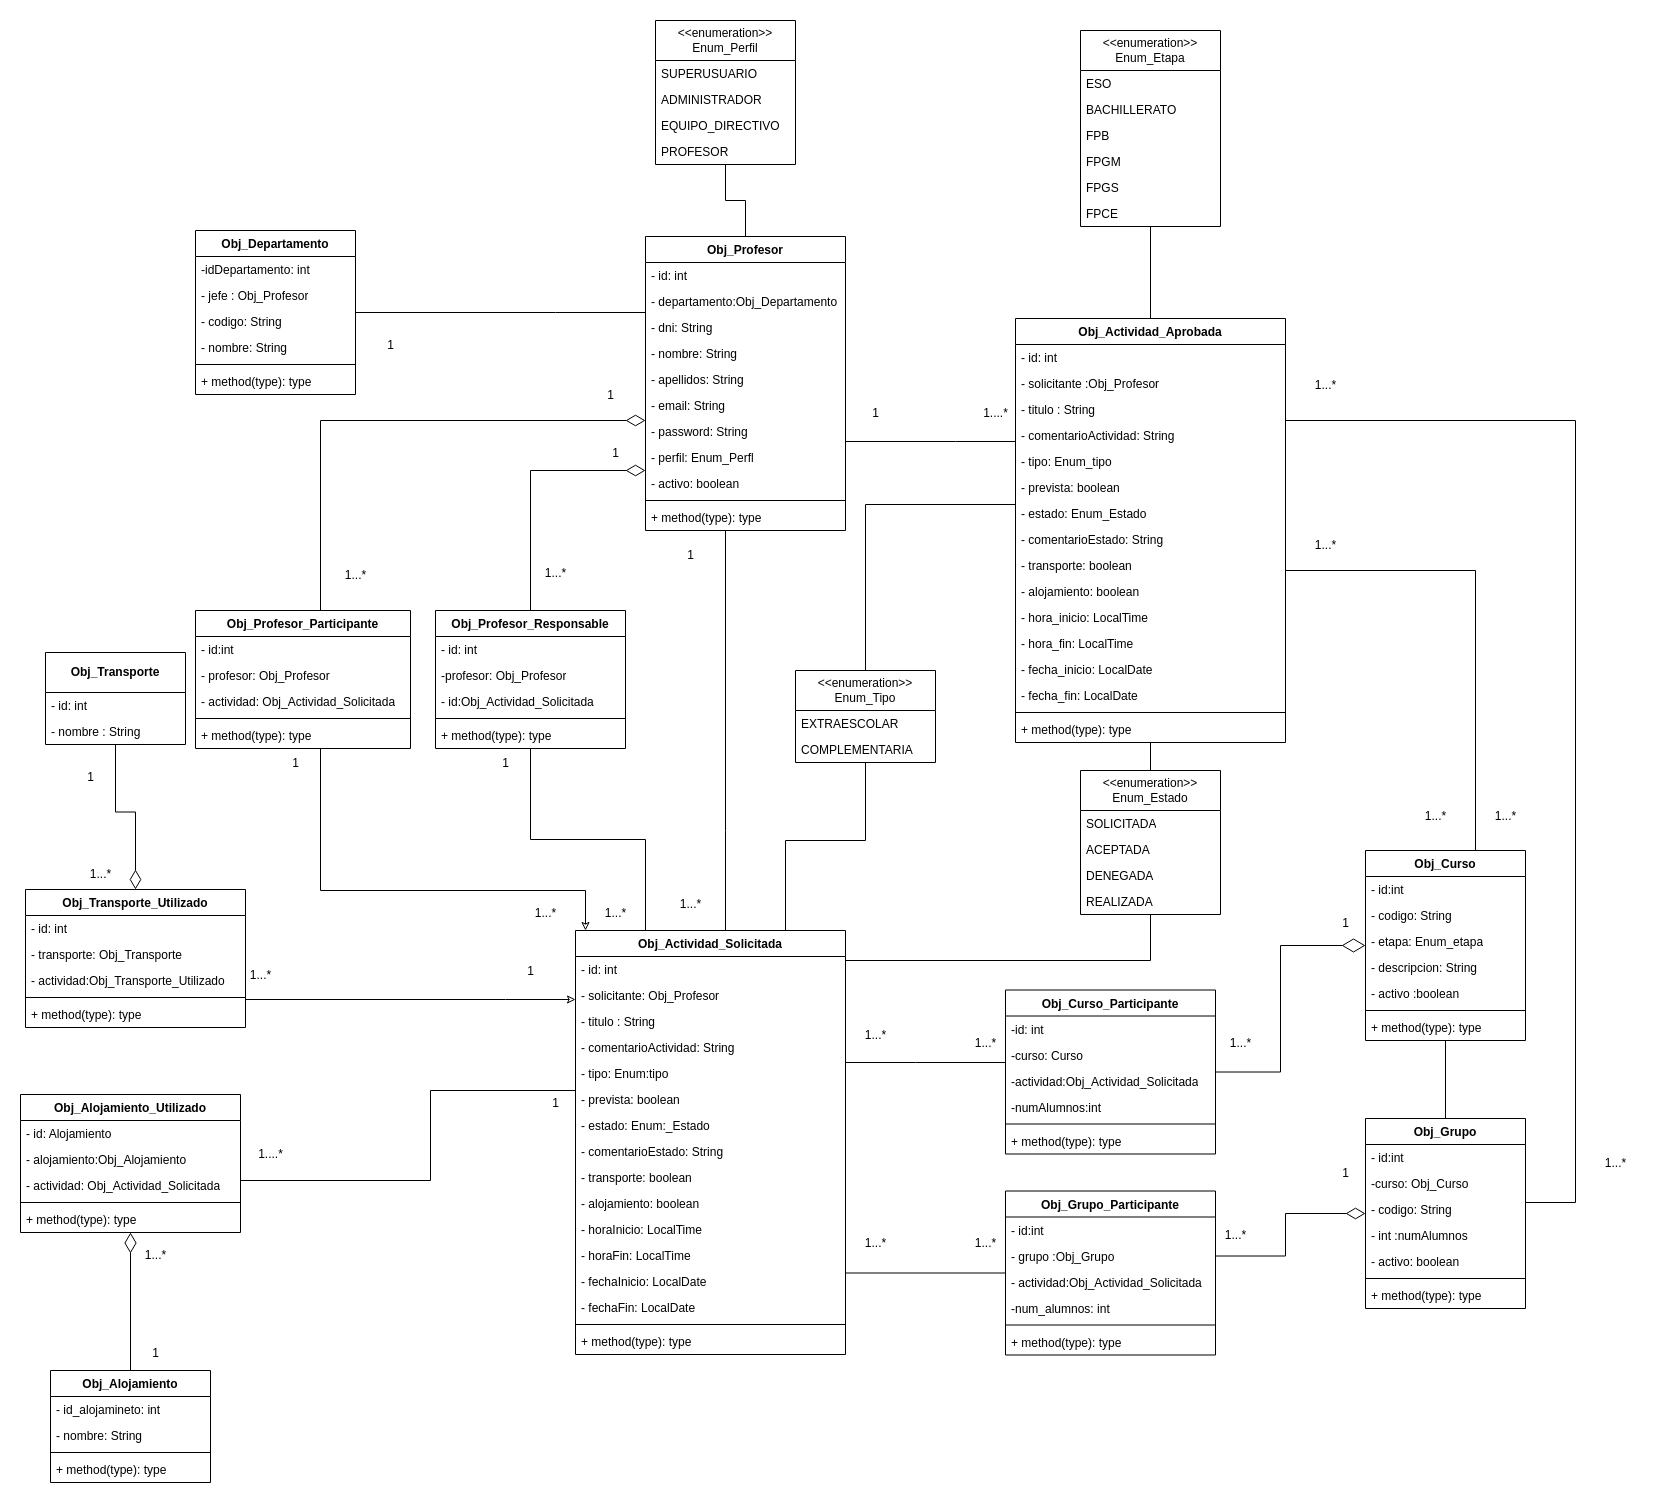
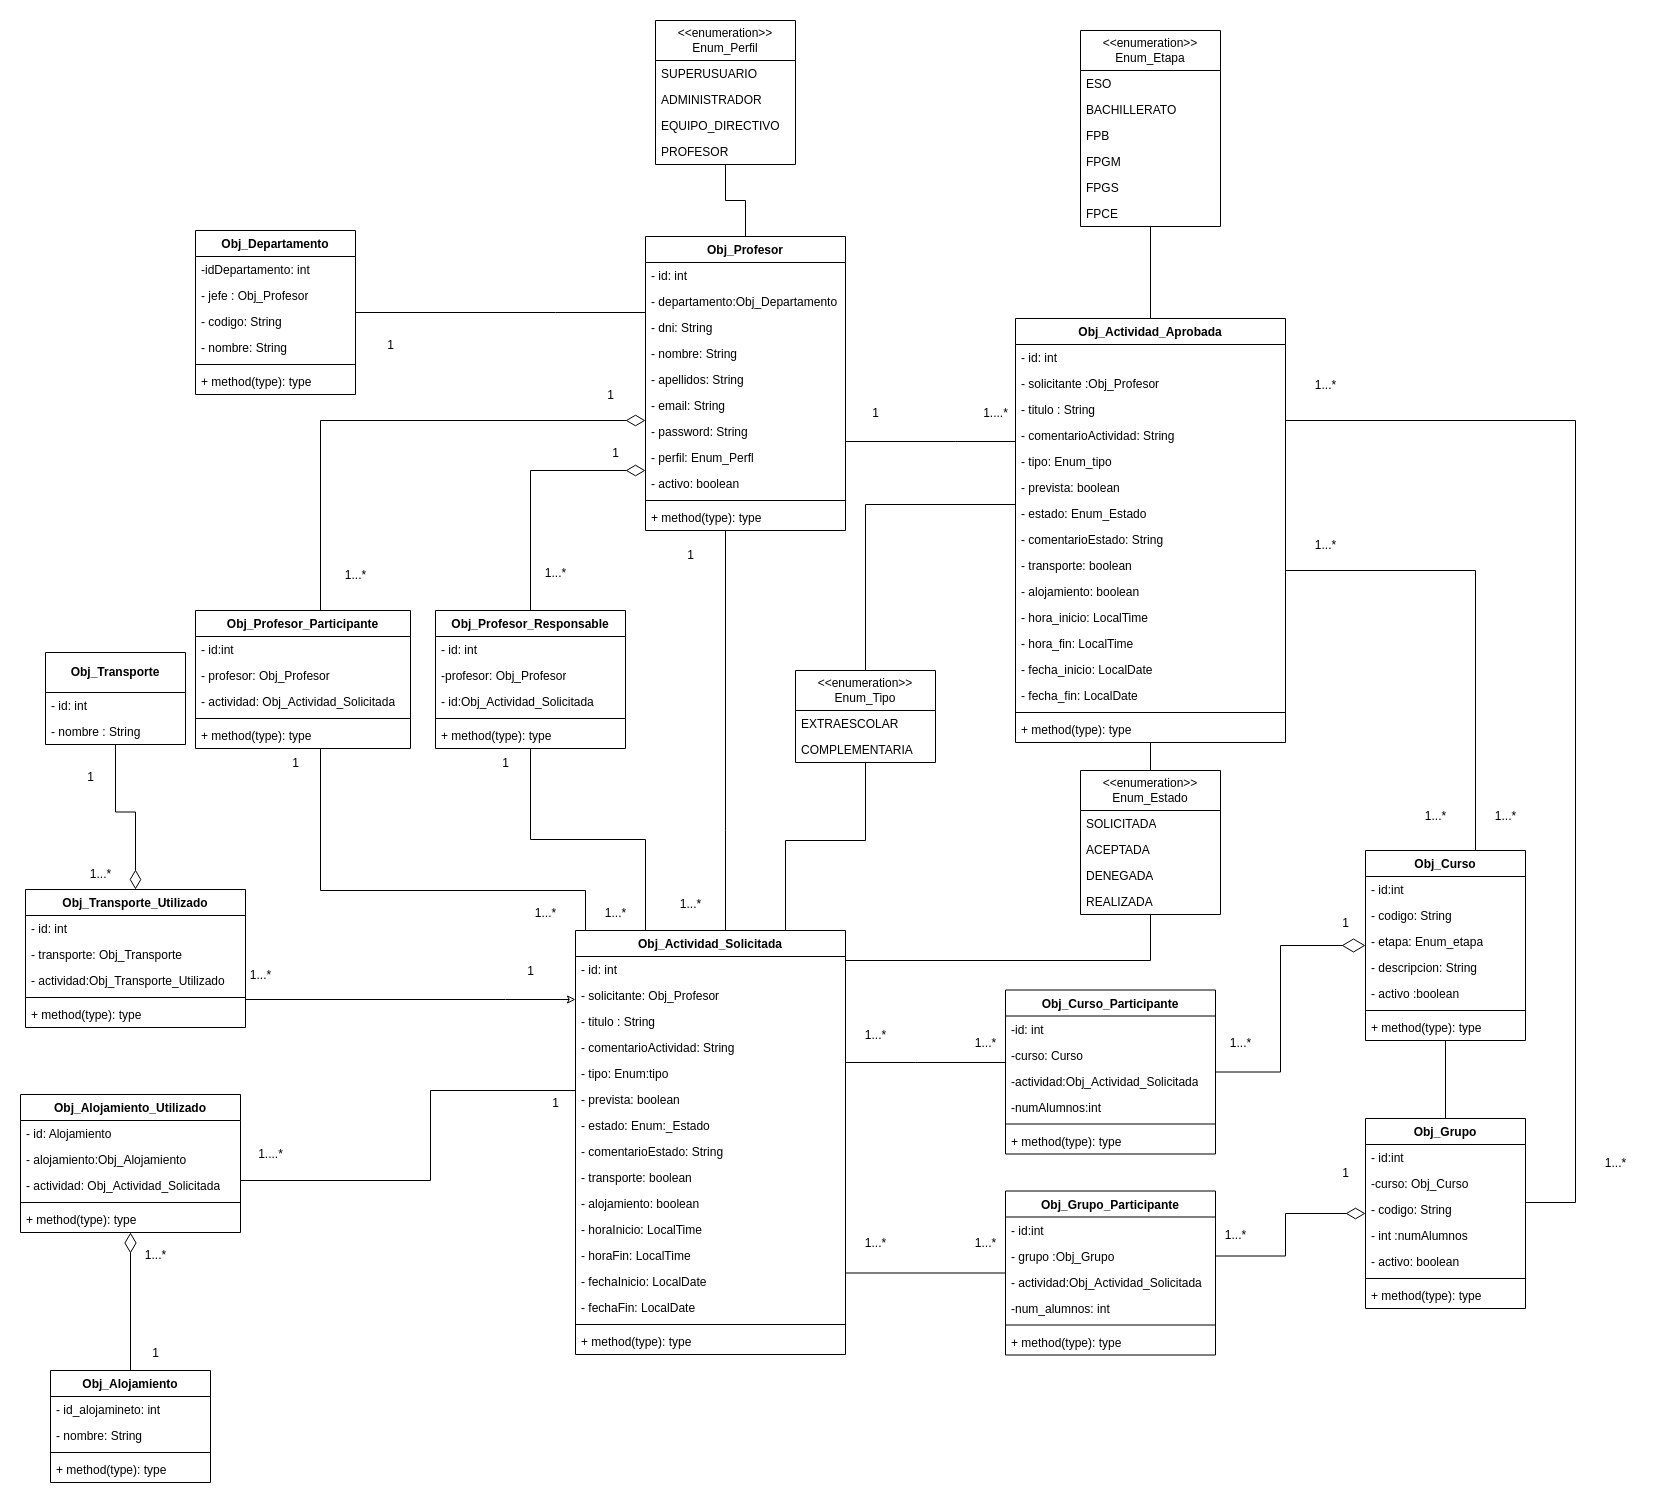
(586, 922) -> (586, 924)
